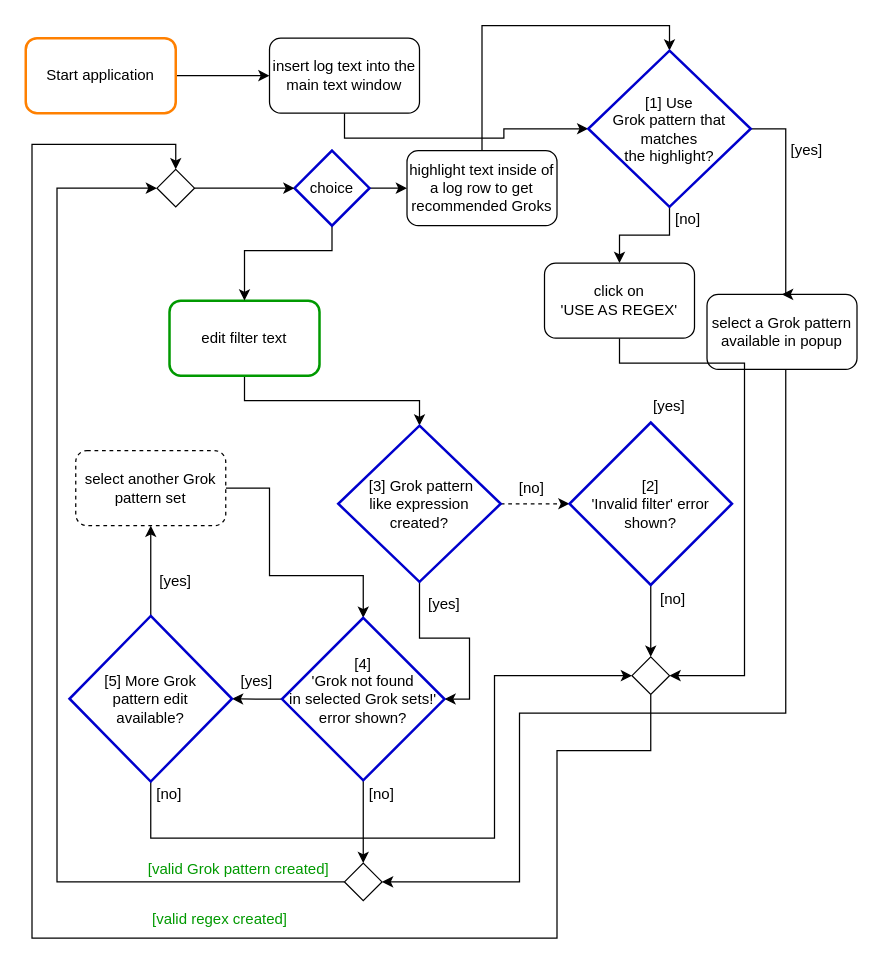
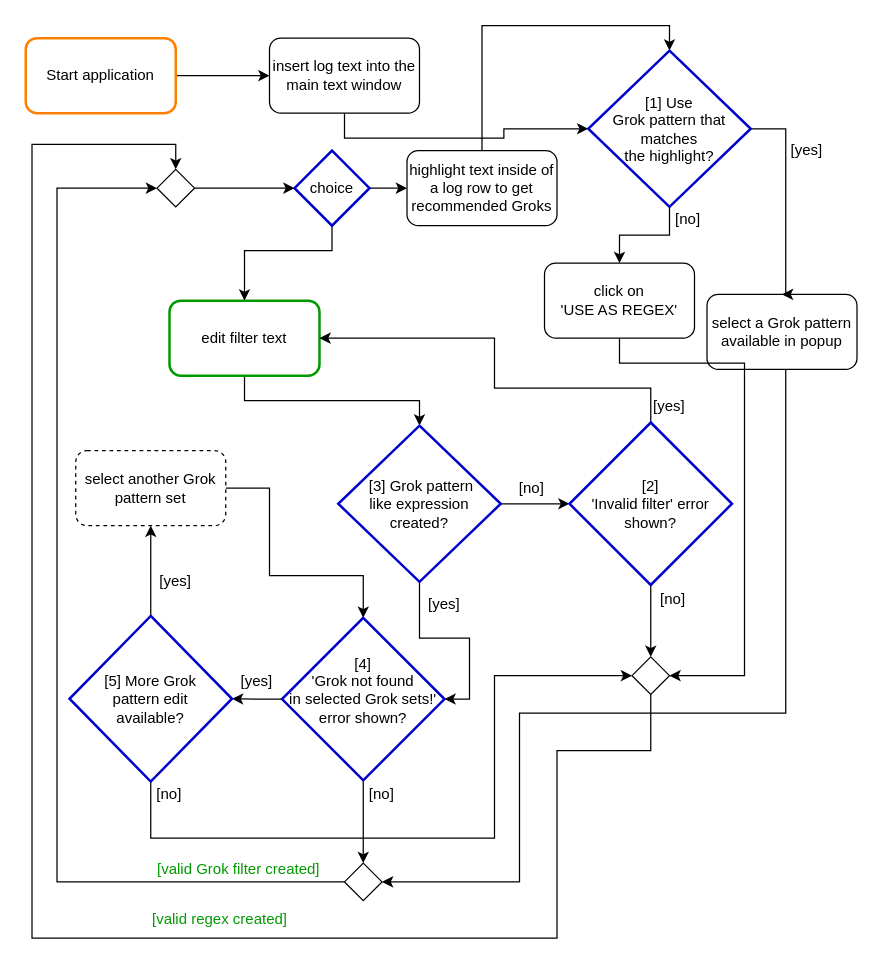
none -> (494, 375)
(532, 504) -> (532, 504)
(239, 869) -> (239, 869)
